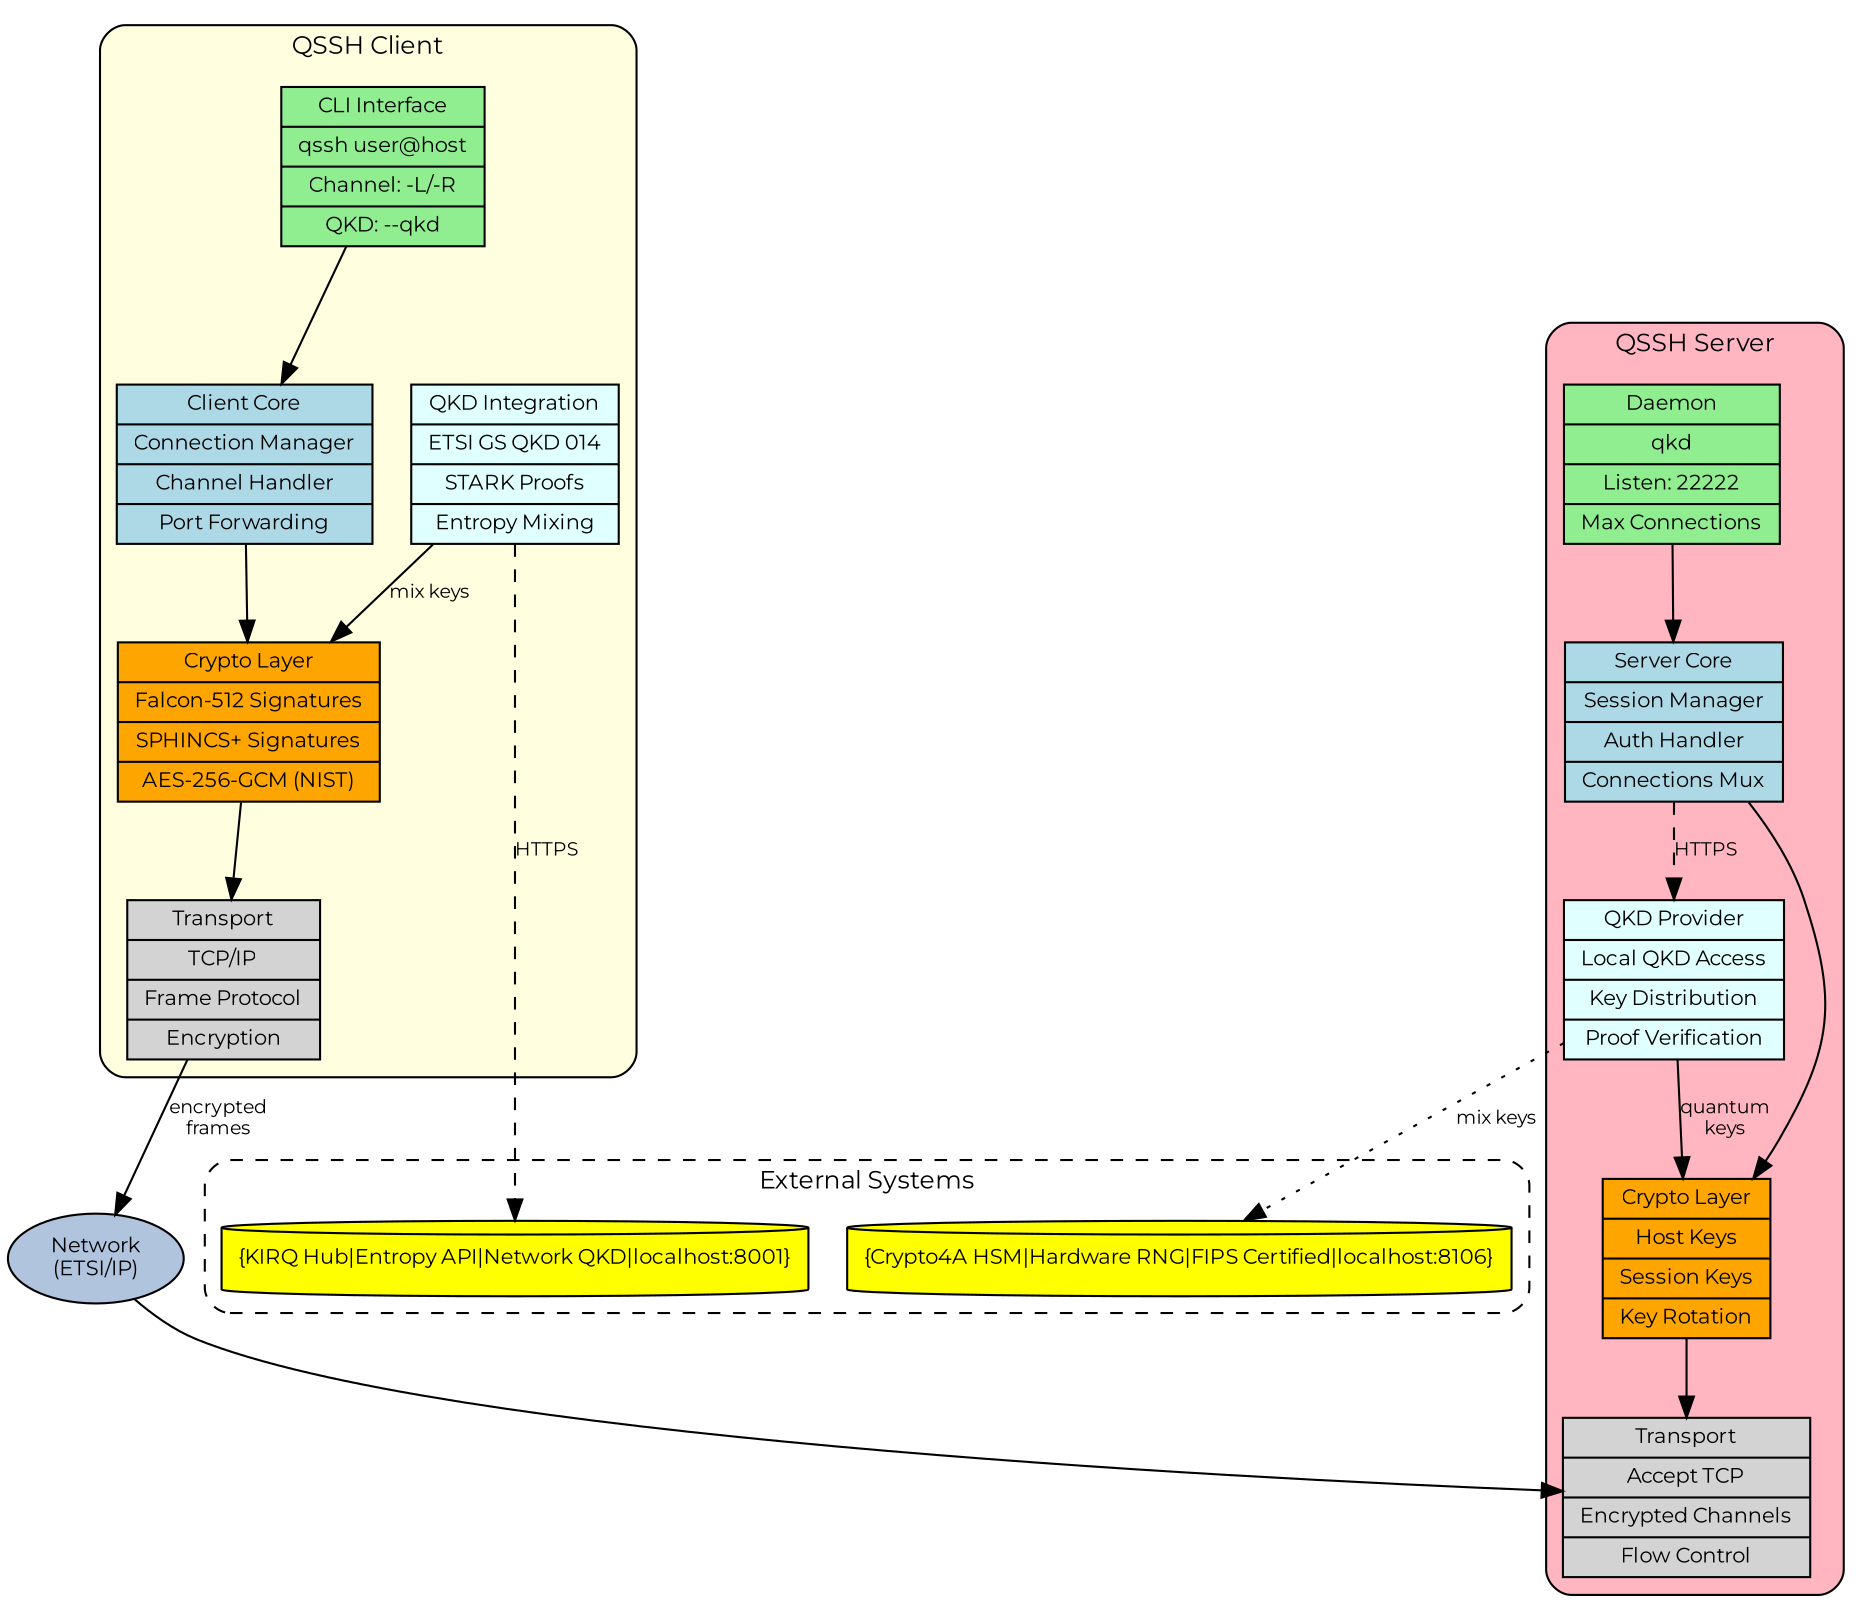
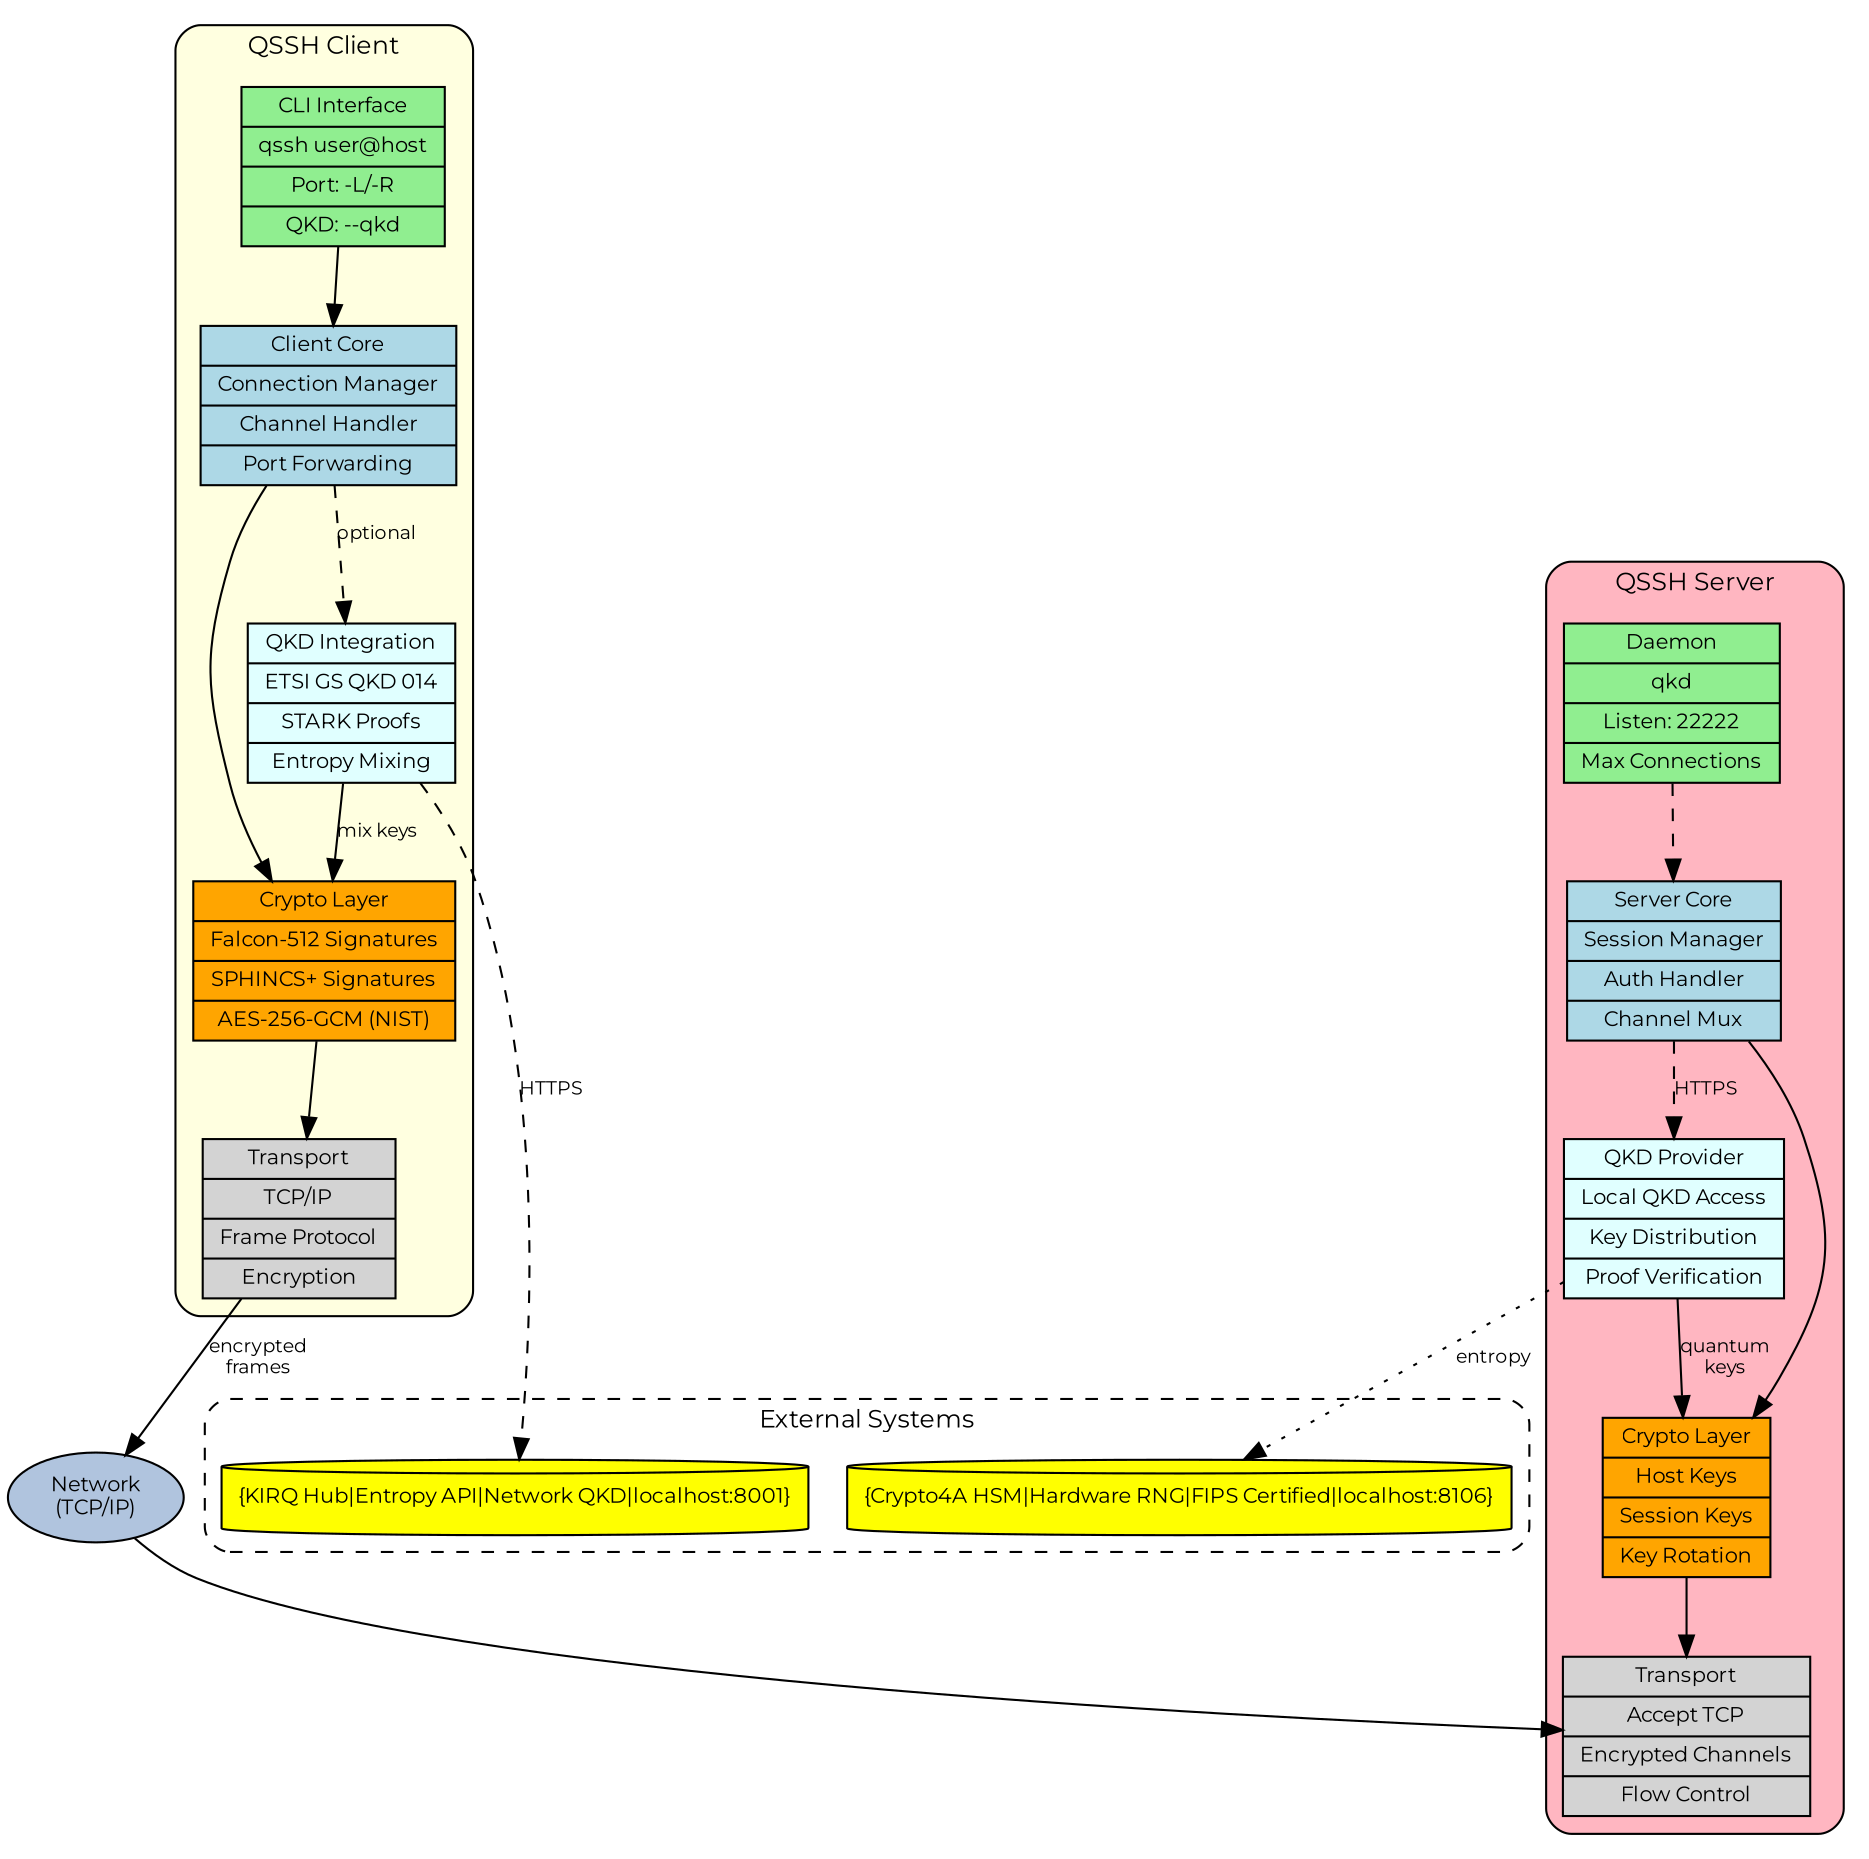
(383, 185) -> (343, 185)
none -> (339, 544)
(1673, 582) -> (1673, 821)
(1674, 781) -> (1674, 1020)
(1497, 1119) -> (1495, 1358)
(96, 1259) -> (96, 1497)
